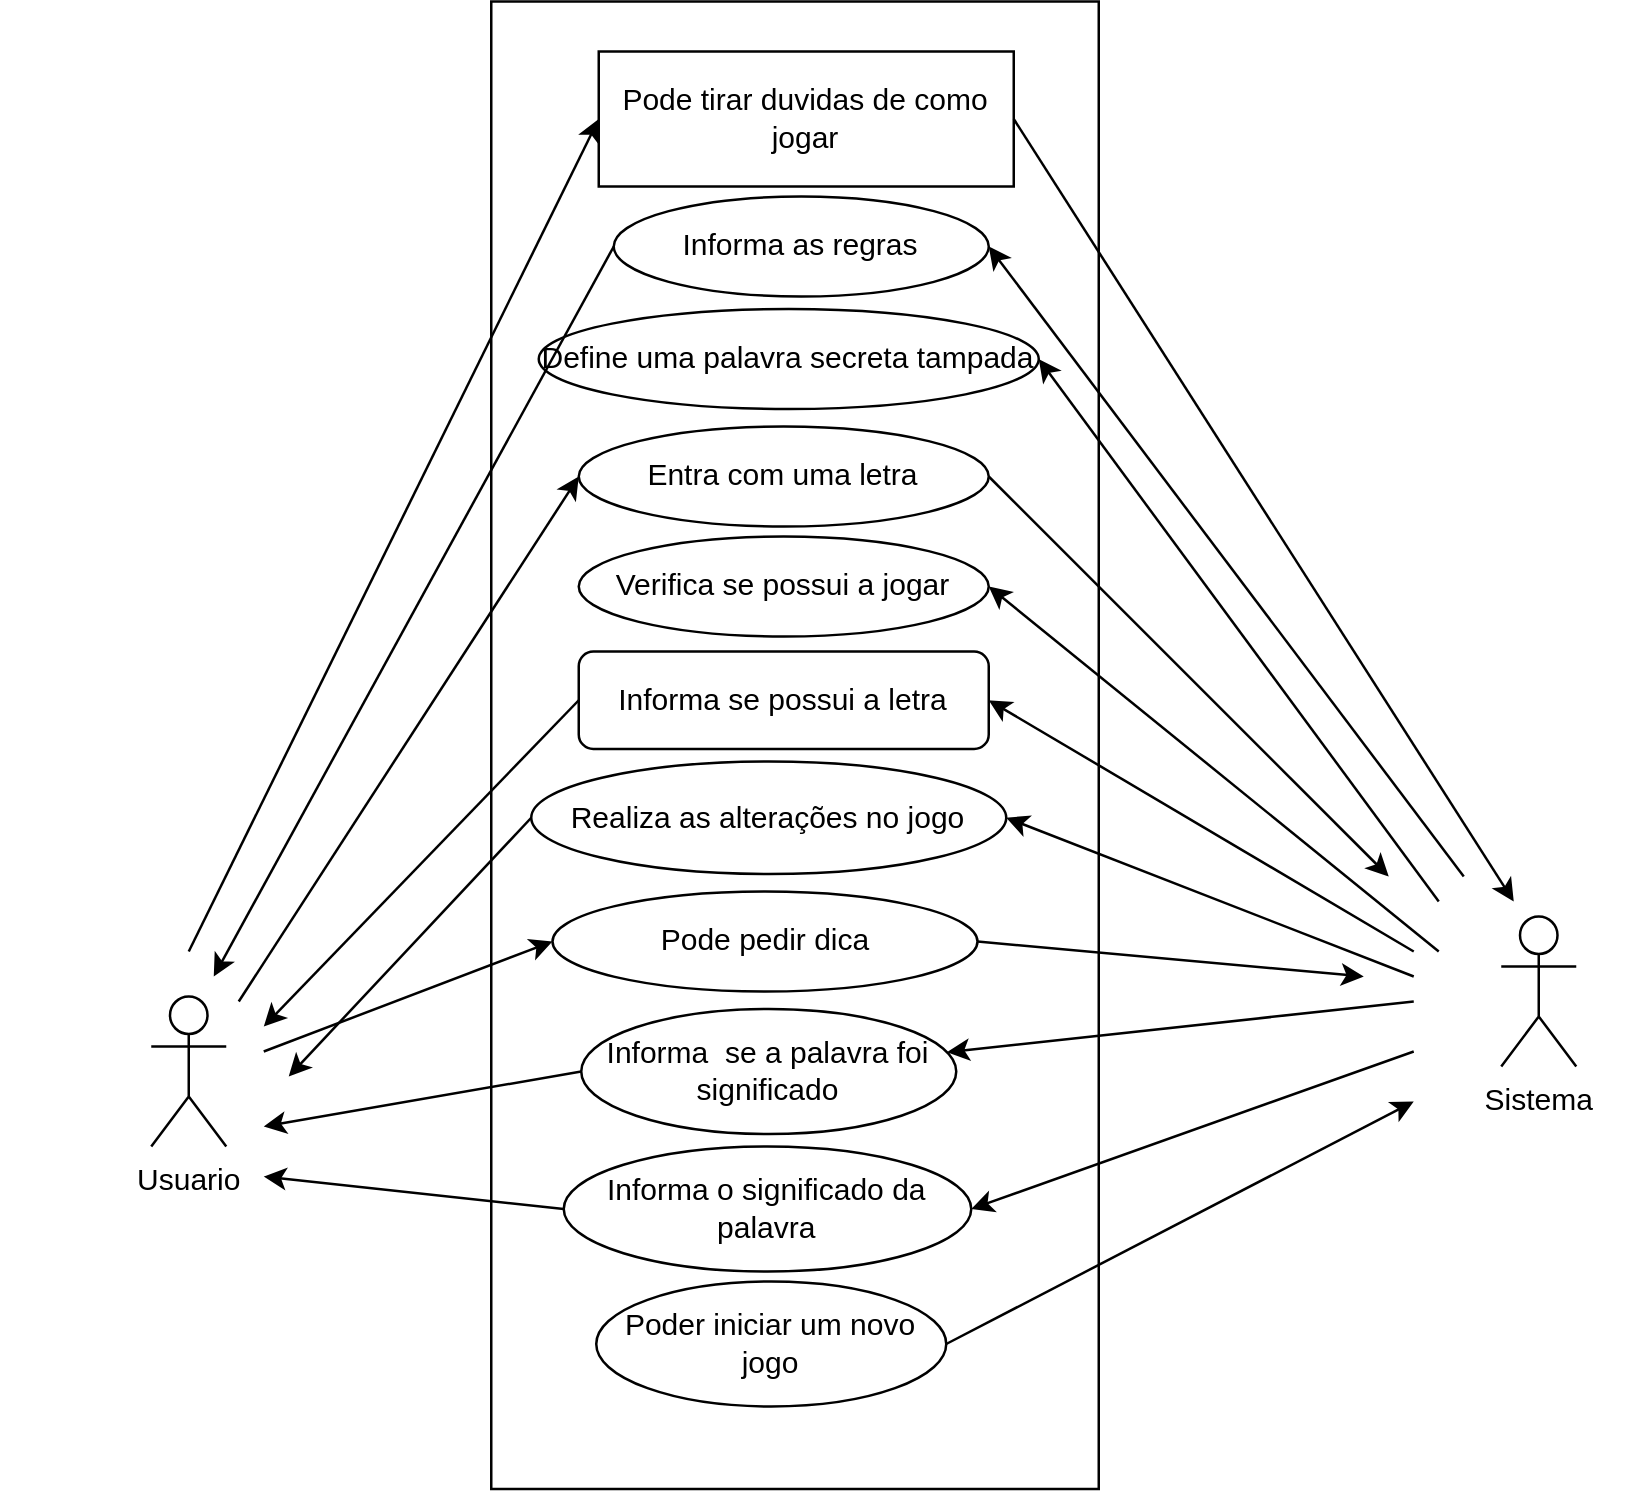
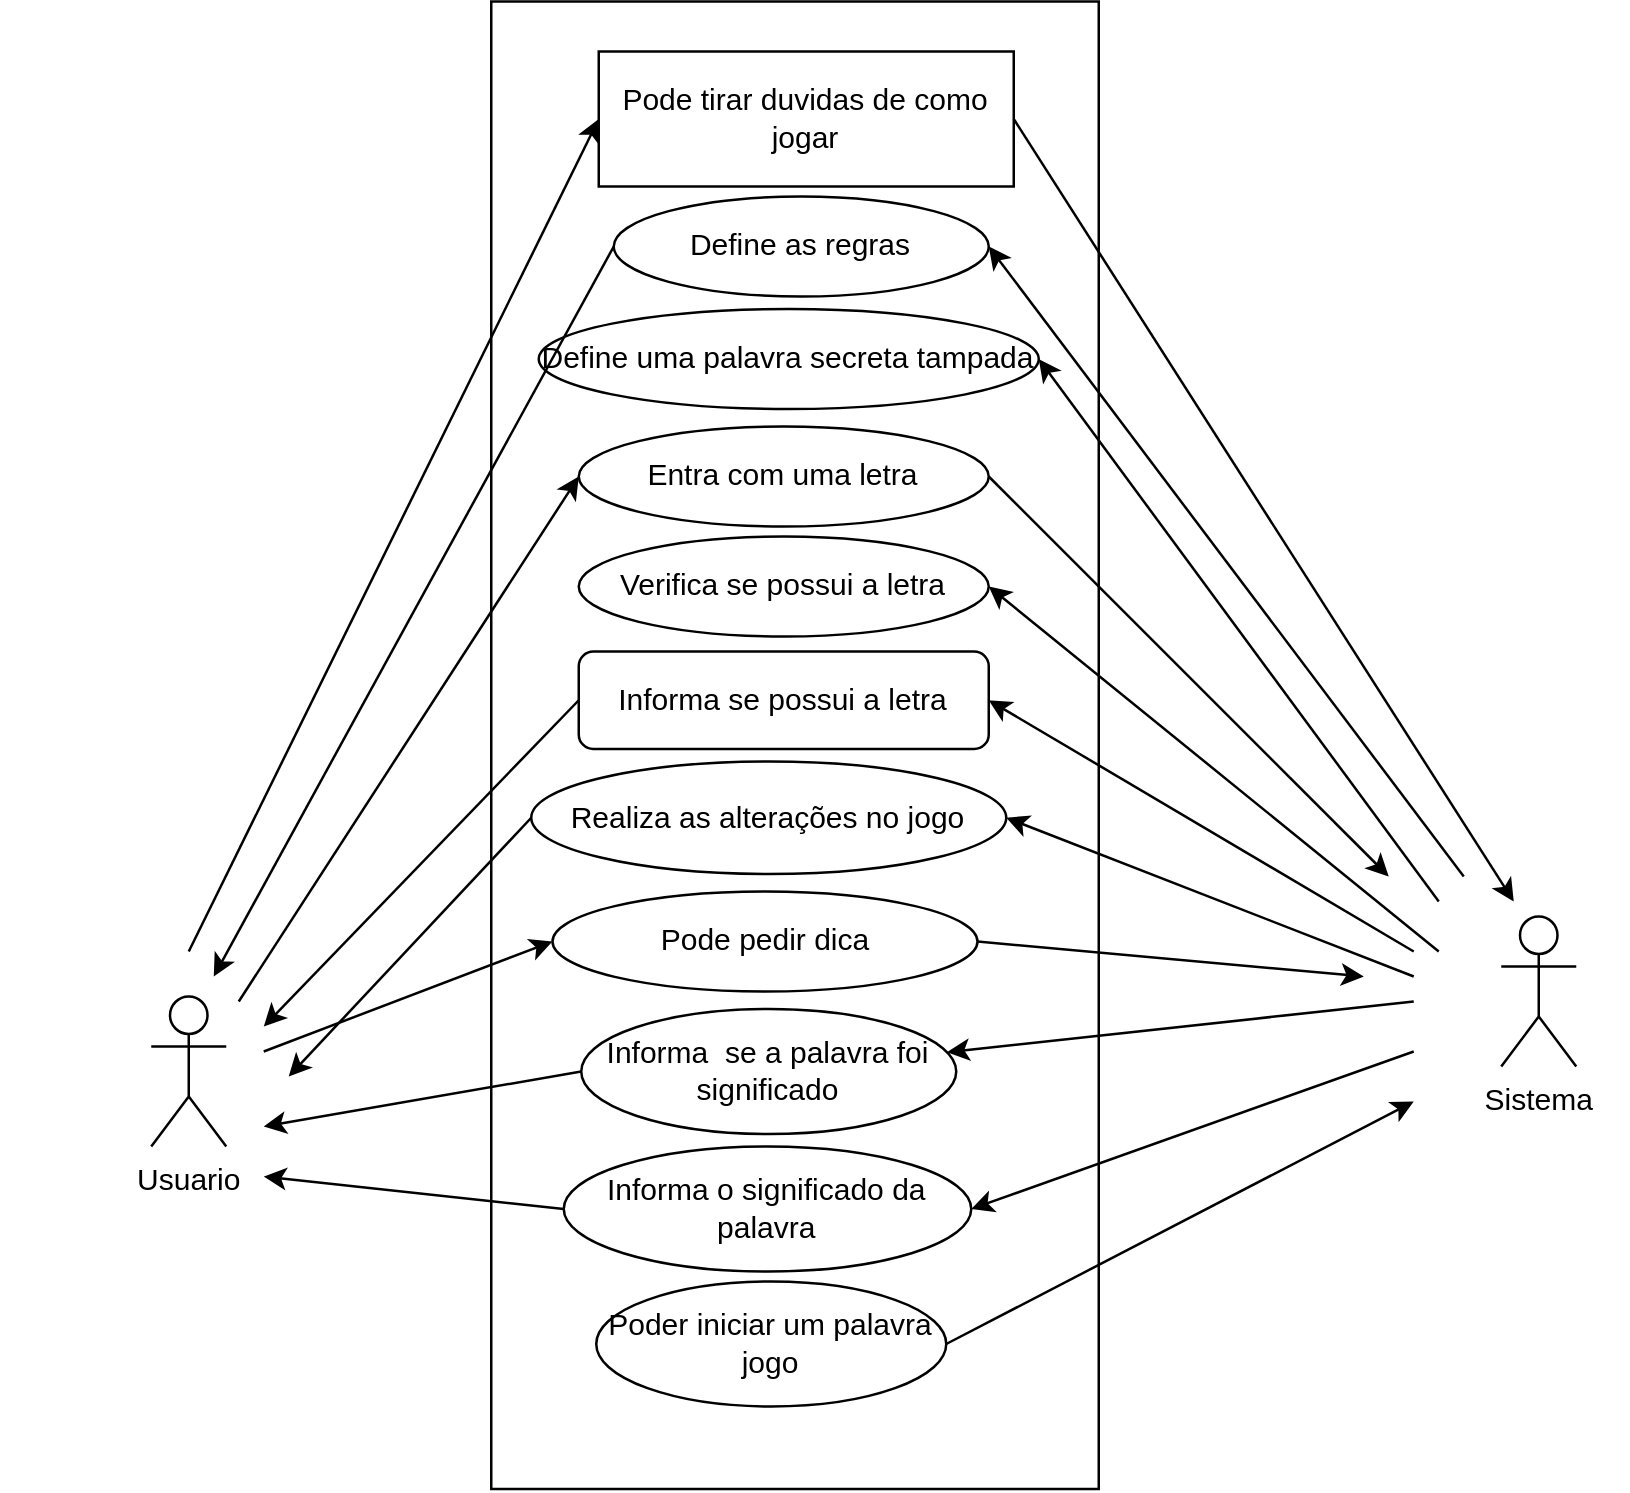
(801, 246) -> (801, 246)
(784, 586) -> (784, 586)
(771, 1344) -> (771, 1344)
